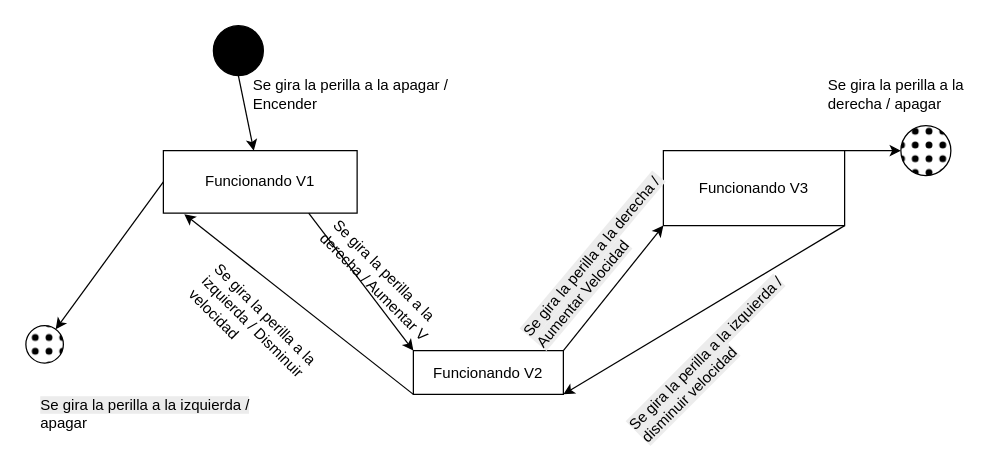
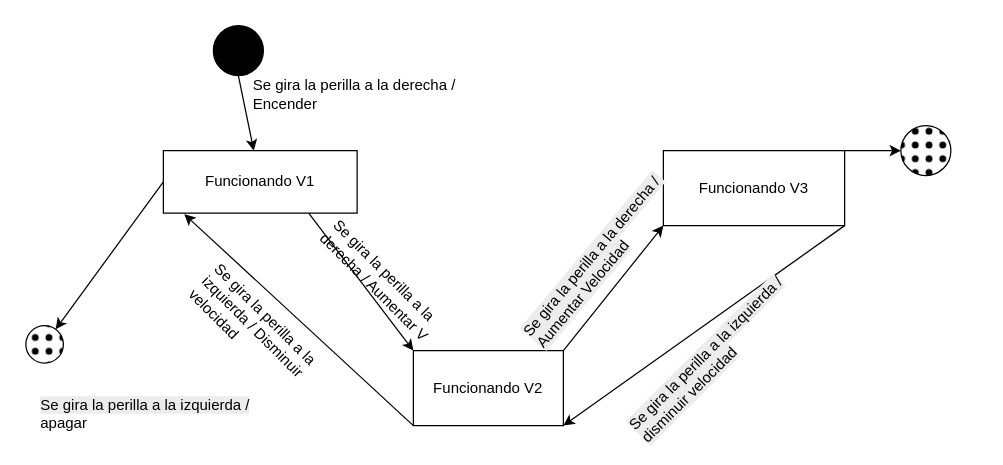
(364, 94) -> (364, 94)
(901, 94) -> none
(488, 373) -> (488, 388)
